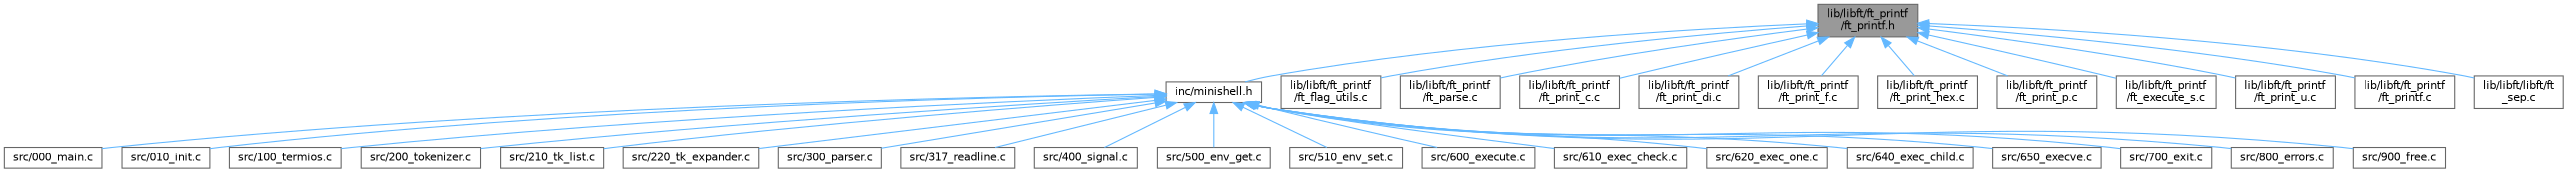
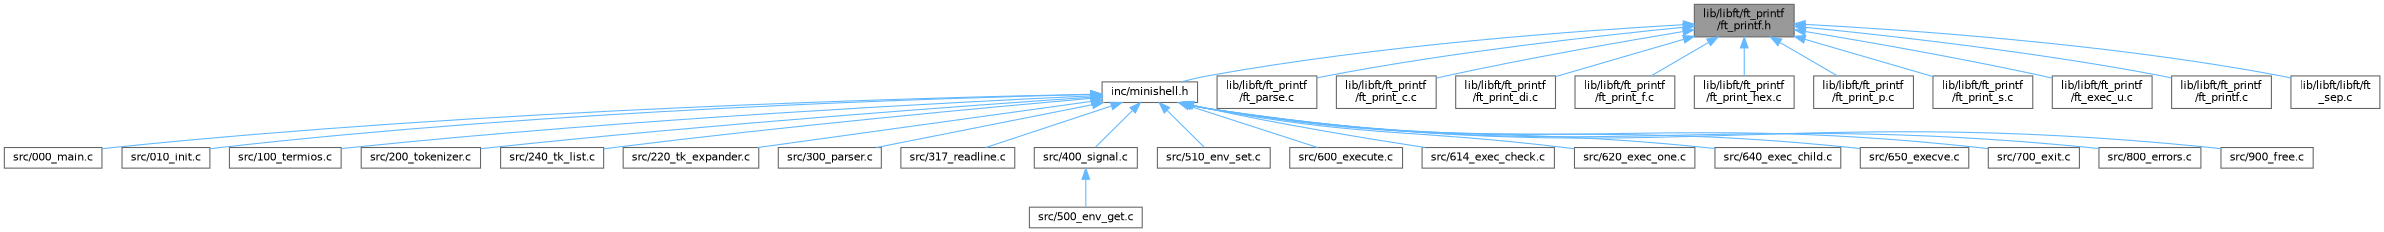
(1331, 92) -> none
(2166, 92) -> (1983, 92)
(2286, 92) -> (2102, 92)
(1214, 131) -> (1086, 193)
(552, 158) -> (552, 158)
(1621, 158) -> (1488, 158)
